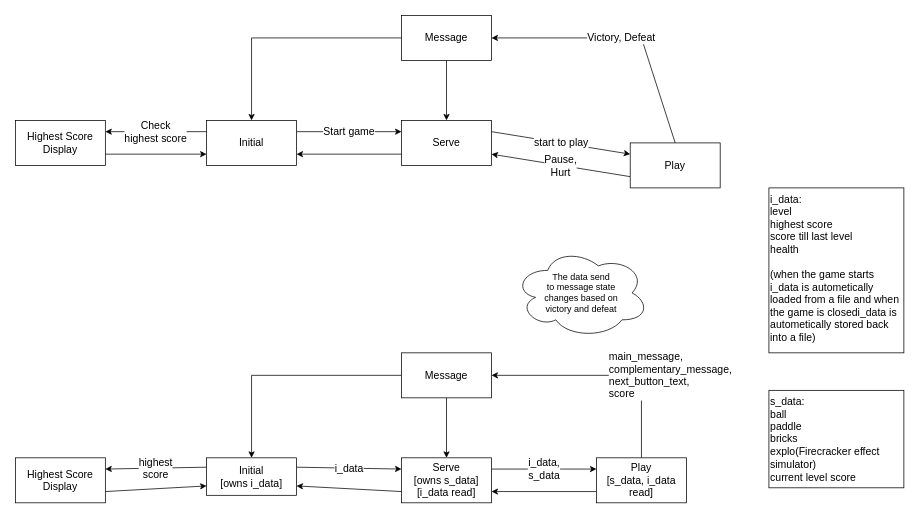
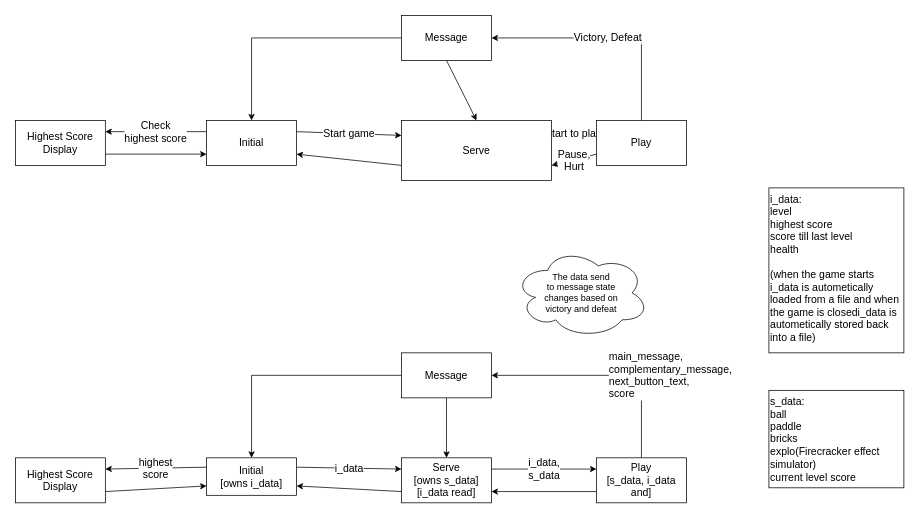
(447, 143) -> (477, 150)
(675, 165) -> (642, 143)
(642, 480) -> (642, 480)
